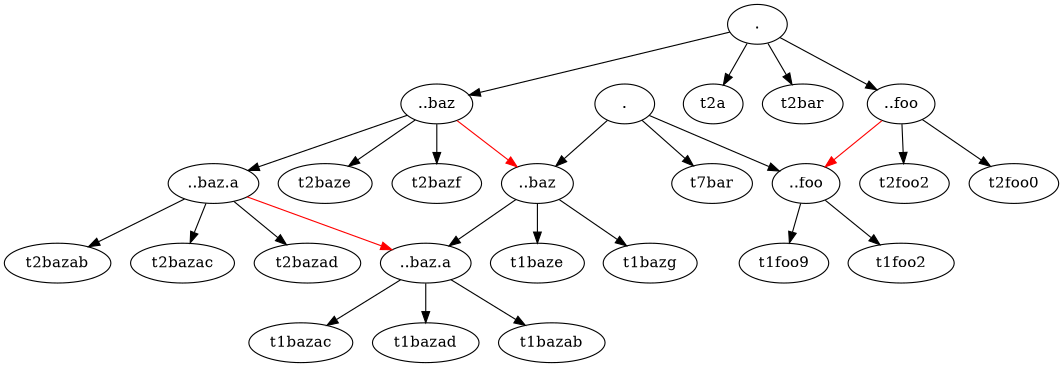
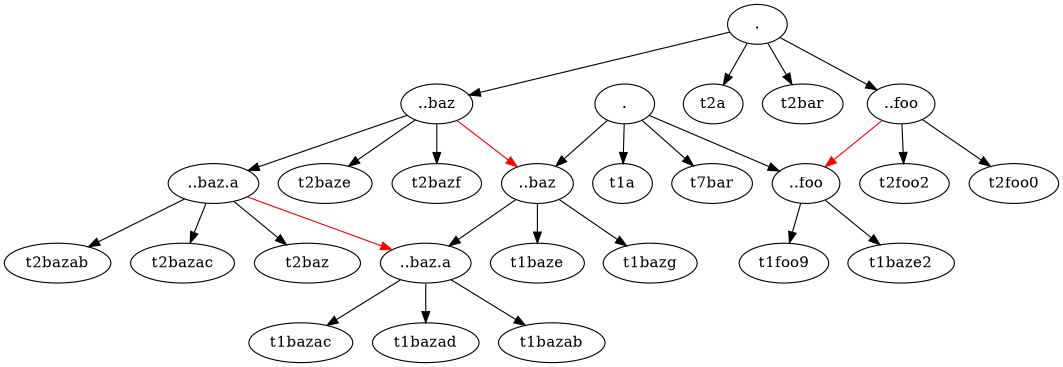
none -> (623, 184)
(307, 263) -> (307, 263)
(901, 263) -> (901, 263)
